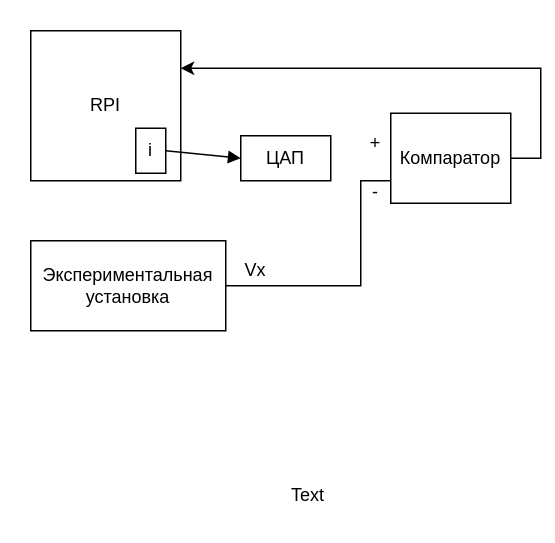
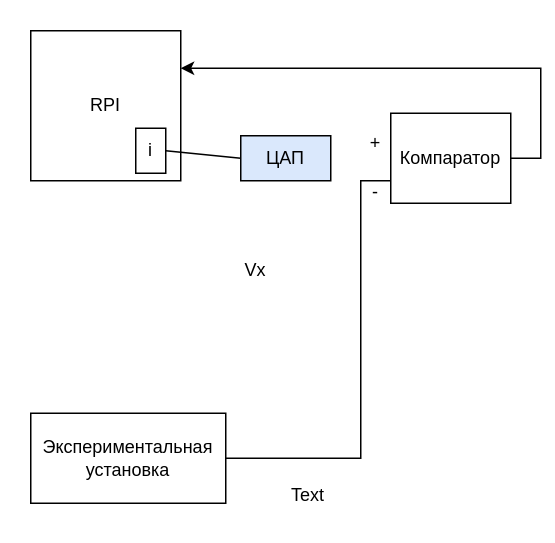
(227, 157) -> (232, 157)
(286, 158) -> (286, 158)
(128, 286) -> (128, 458)
